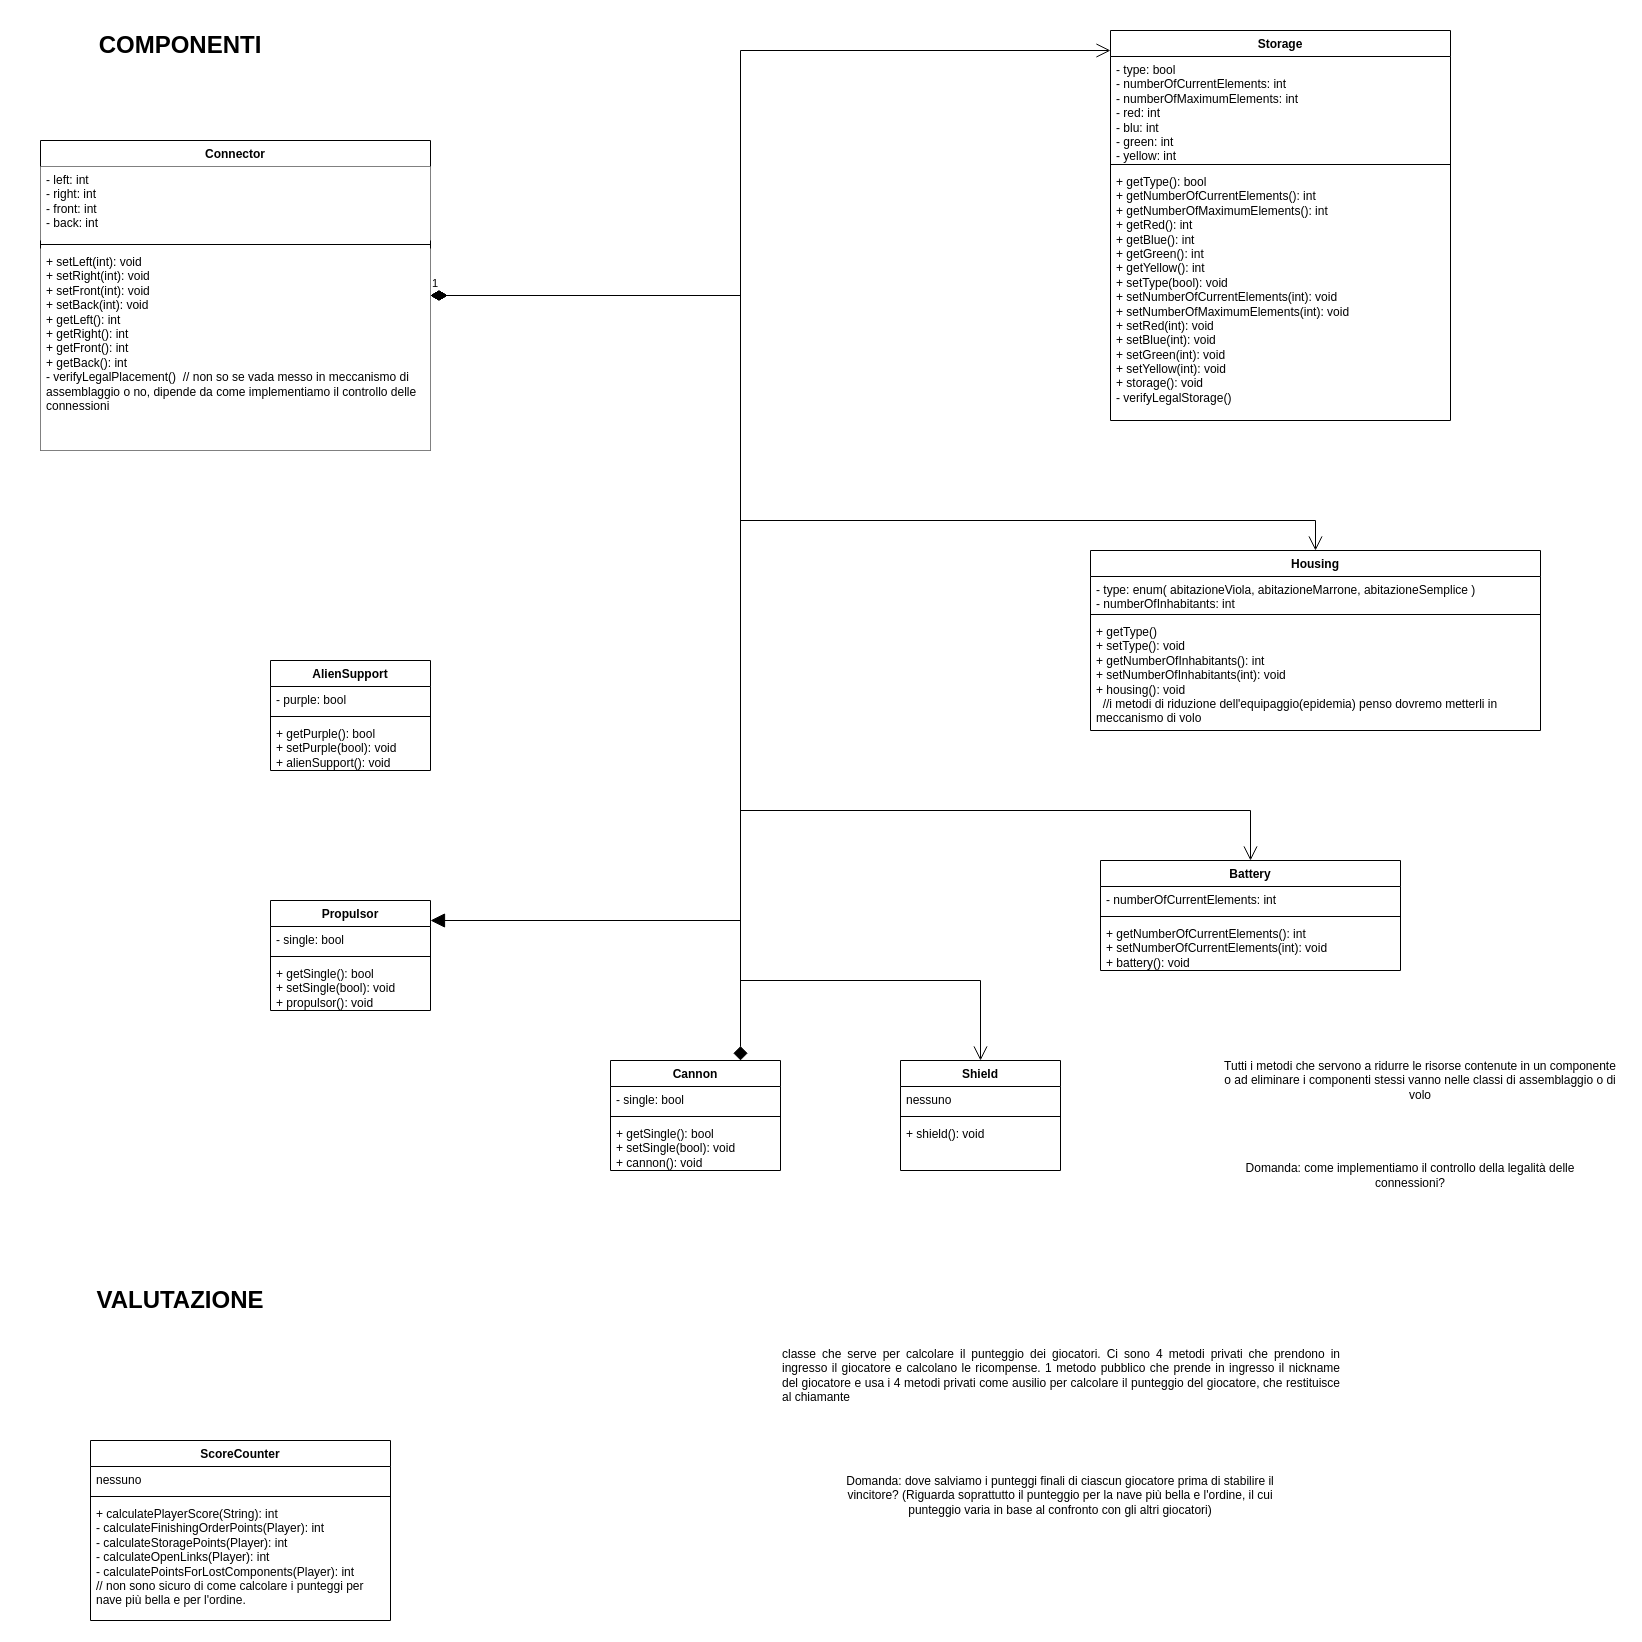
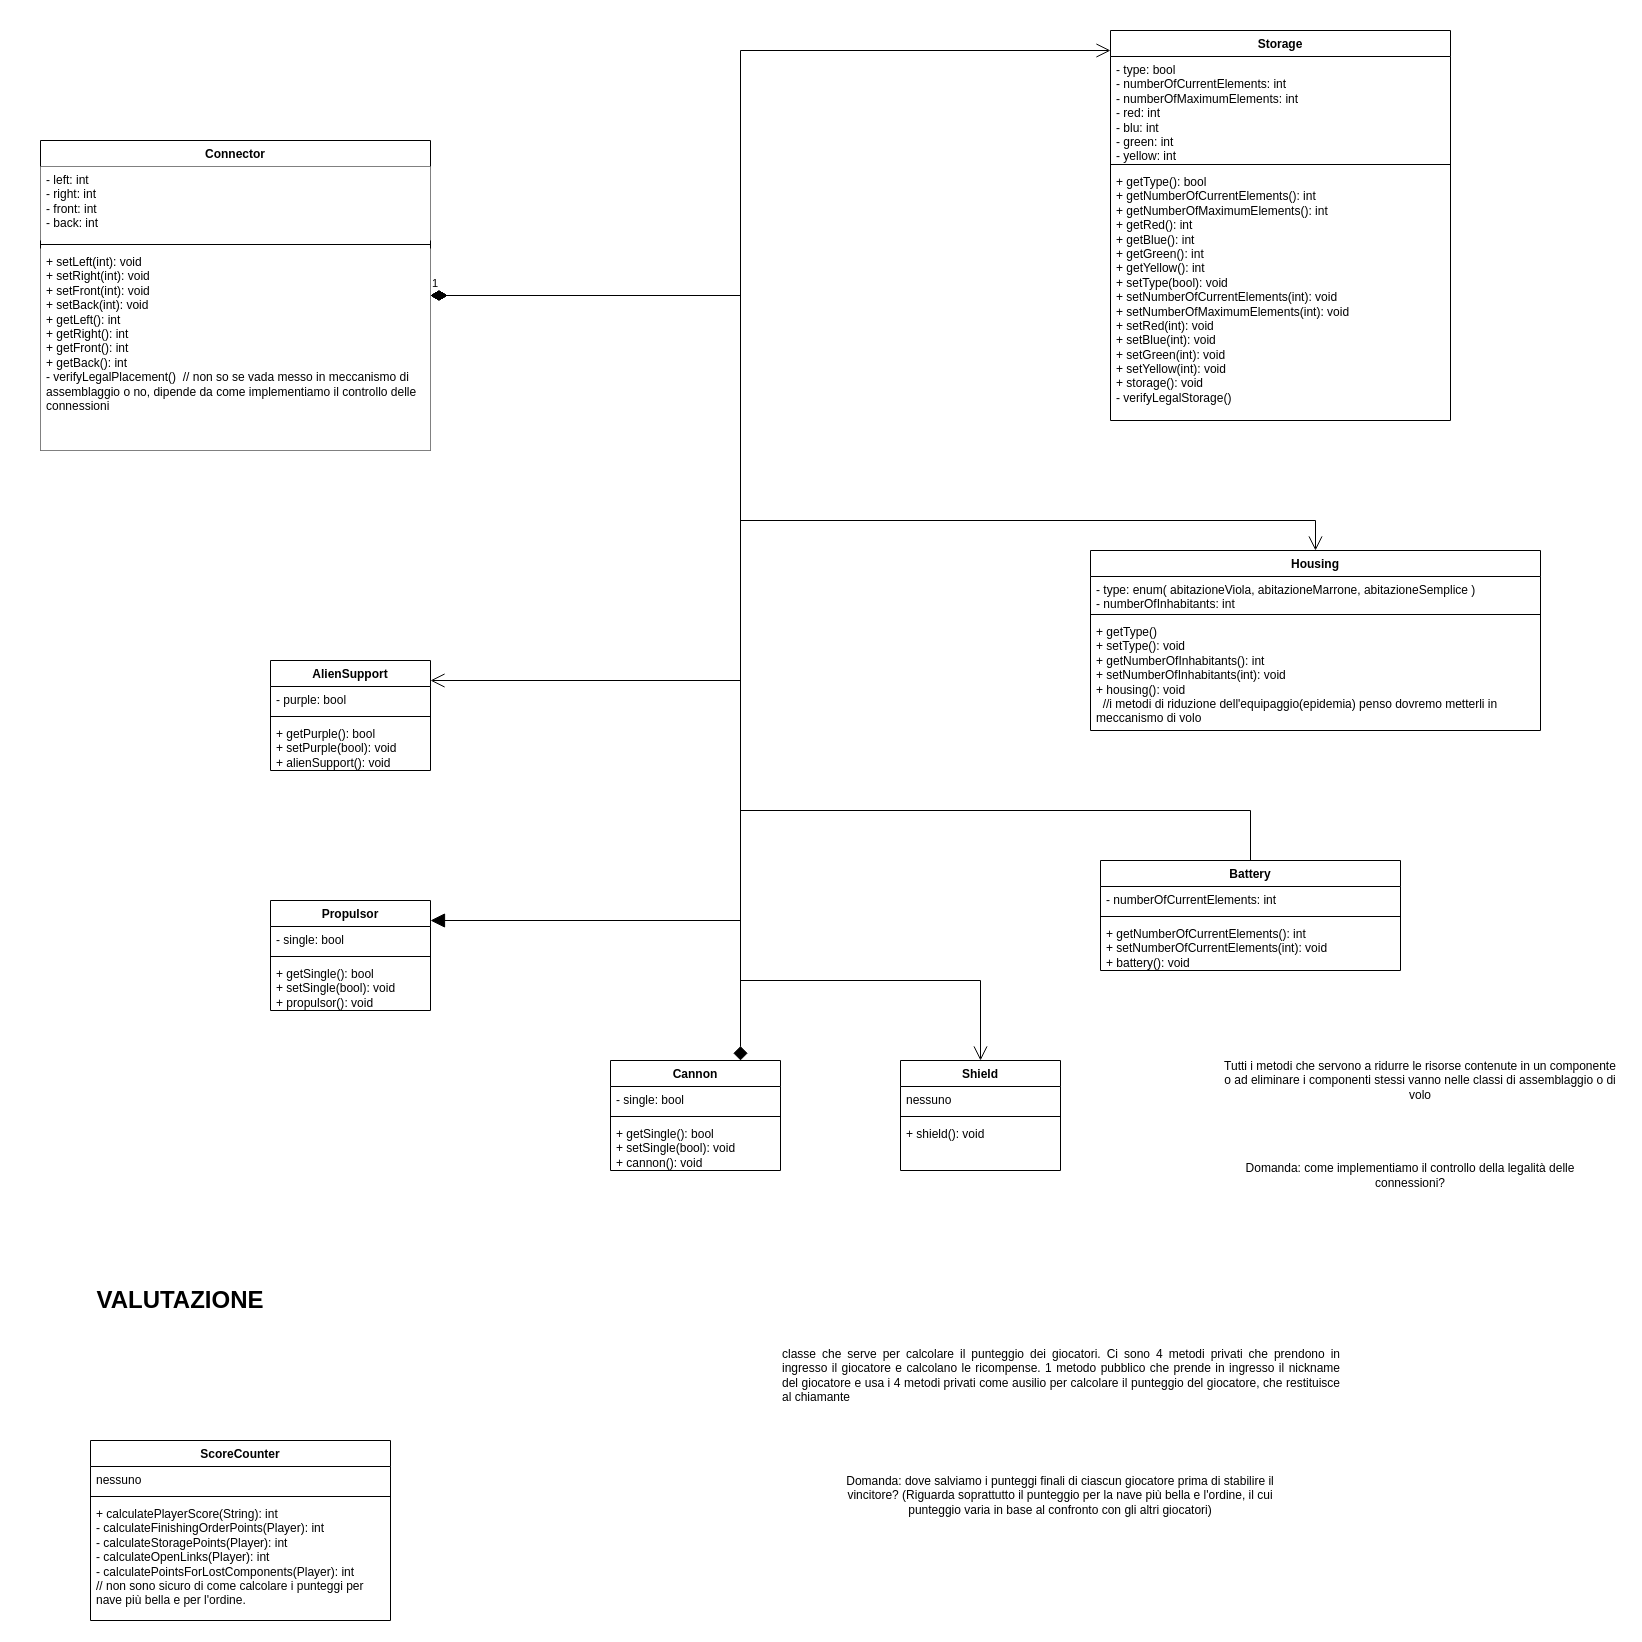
(181, 46) -> none
none -> (586, 681)
(1251, 855) -> (1251, 855)
